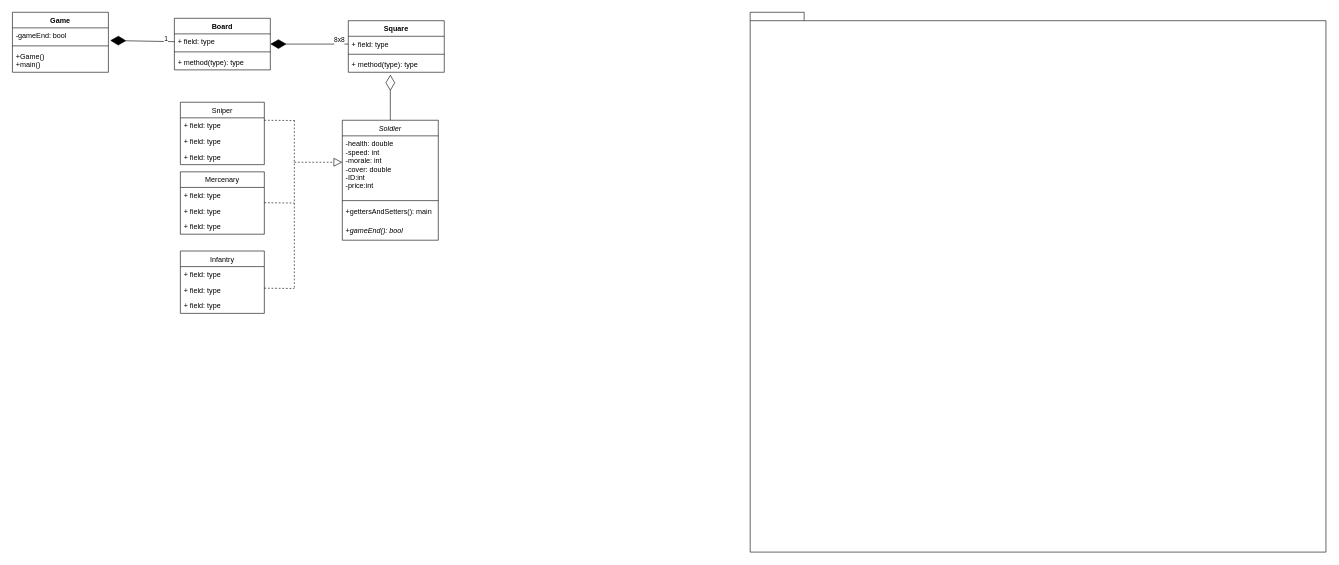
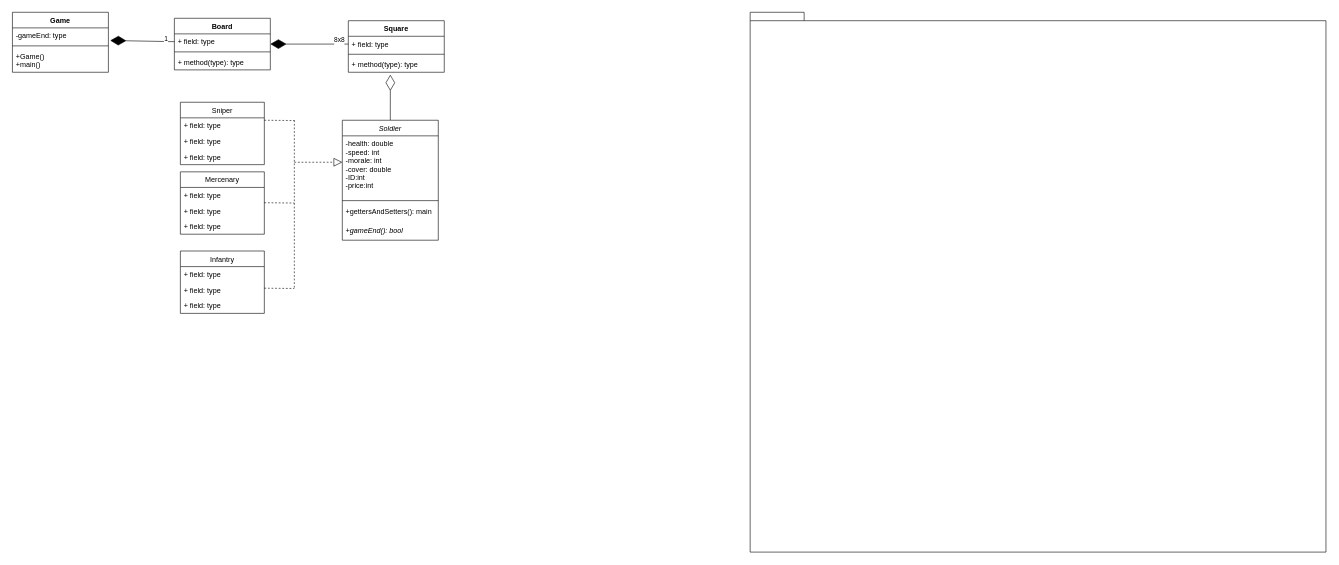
(41, 36) -> (42, 36)
